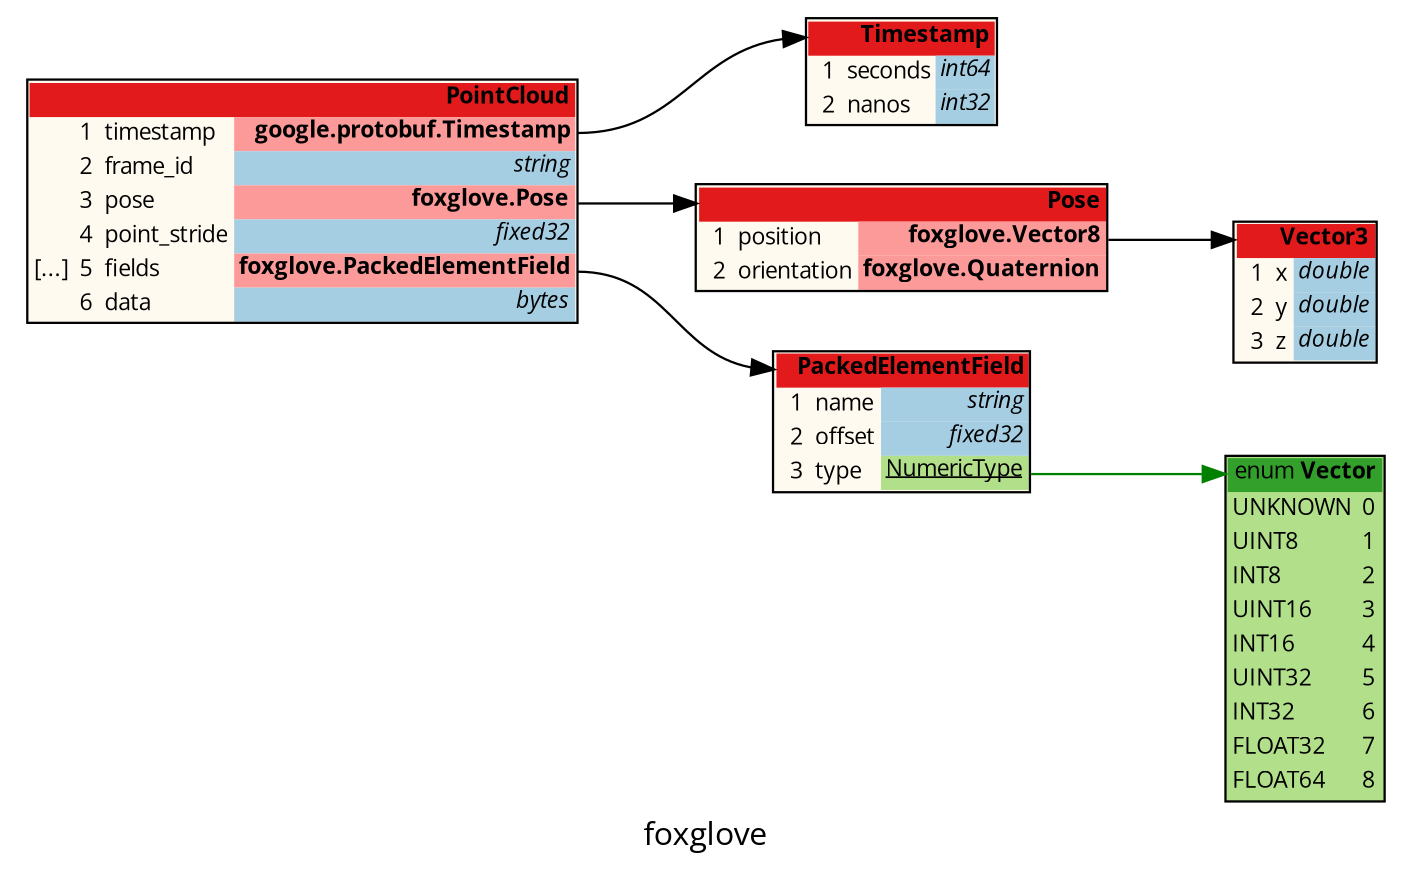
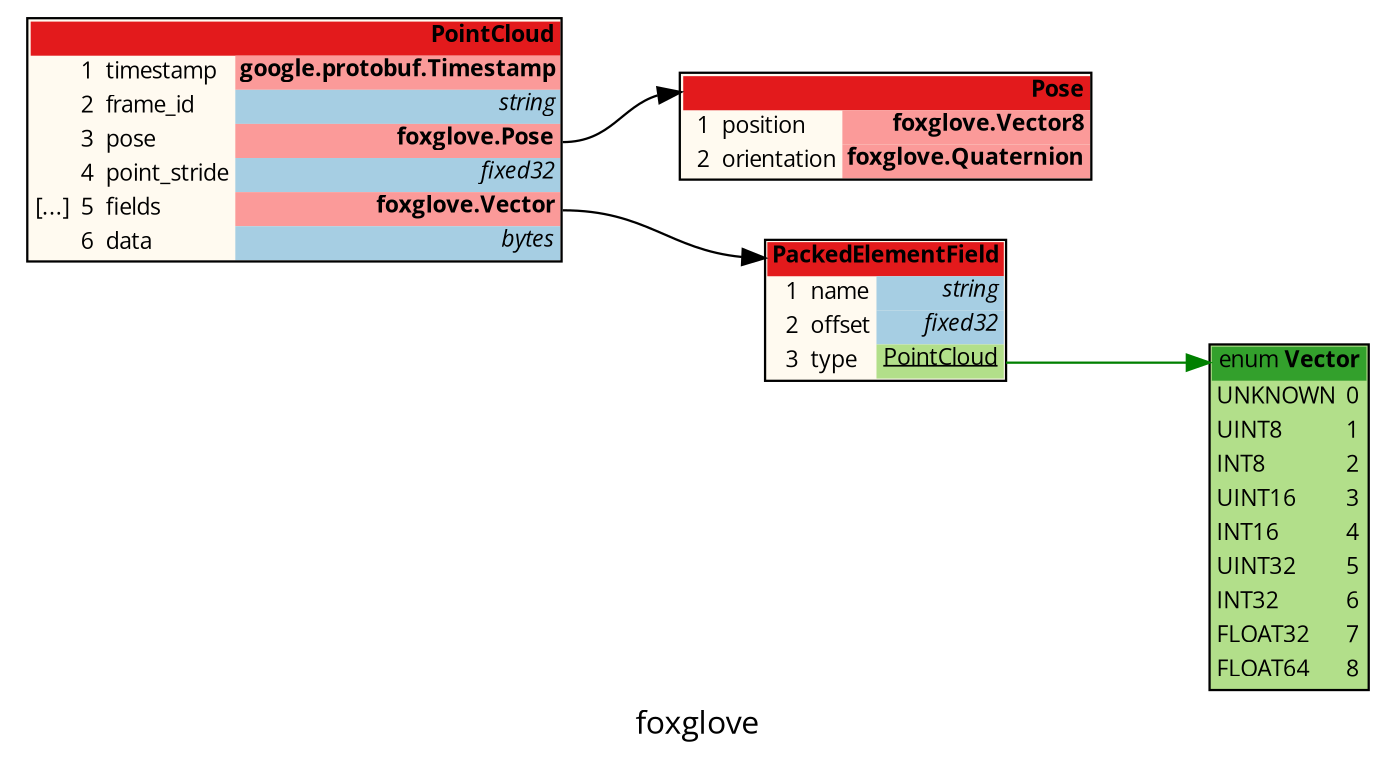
(901, 72) -> none
(405, 267) -> (466, 206)
(1305, 292) -> none
(955, 470) -> (941, 358)
